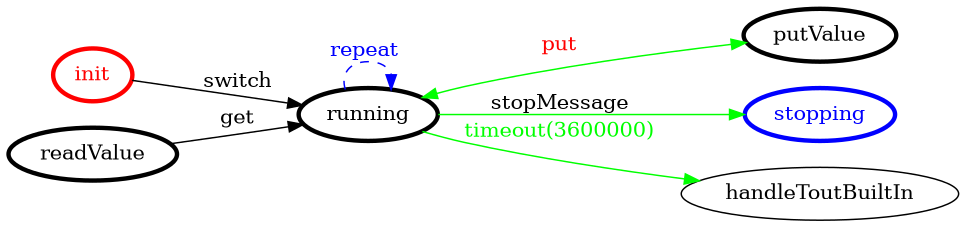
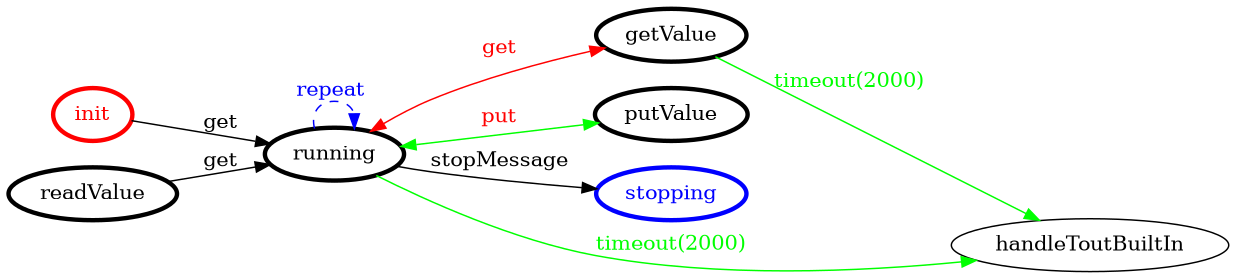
none -> (671, 35)
(238, 81) -> (221, 123)
(584, 115) -> (489, 179)
(560, 131) -> (671, 244)
